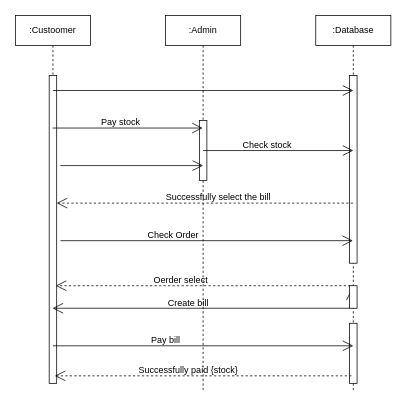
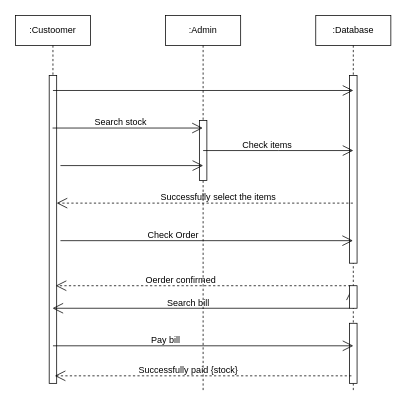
(121, 123) -> (121, 123)
(267, 145) -> (267, 145)
(218, 198) -> (218, 198)
(181, 280) -> (181, 280)
(188, 303) -> (188, 303)
